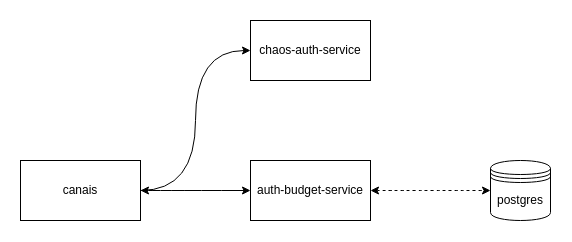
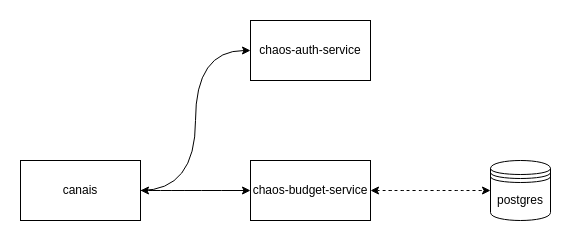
(311, 191) -> (311, 191)
